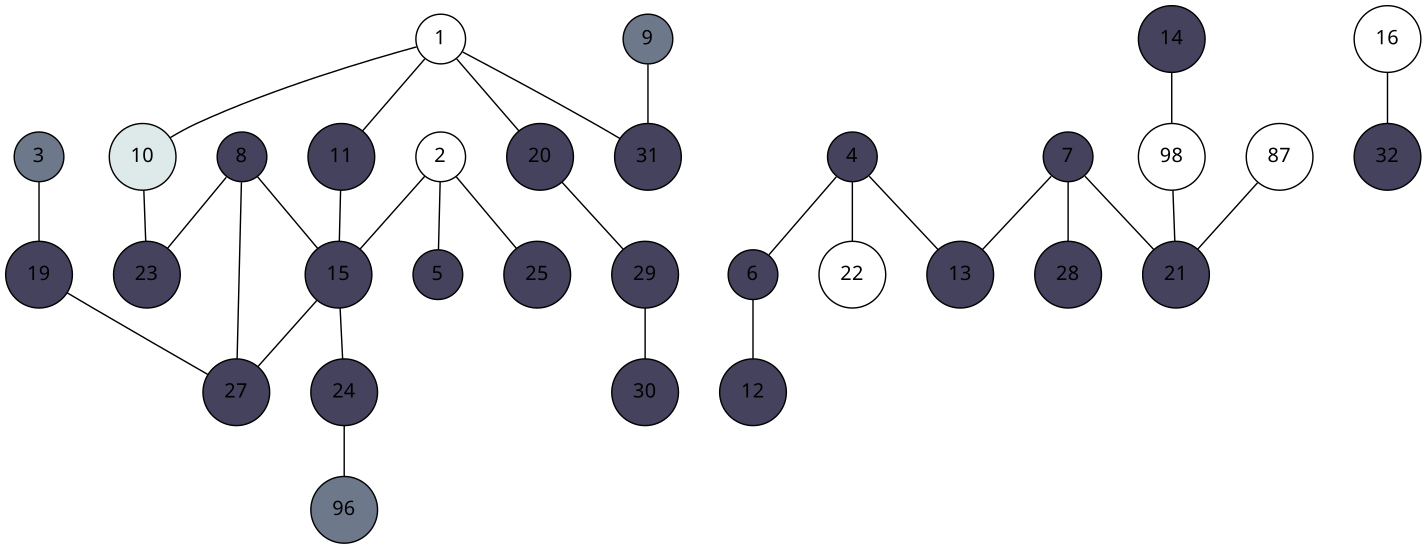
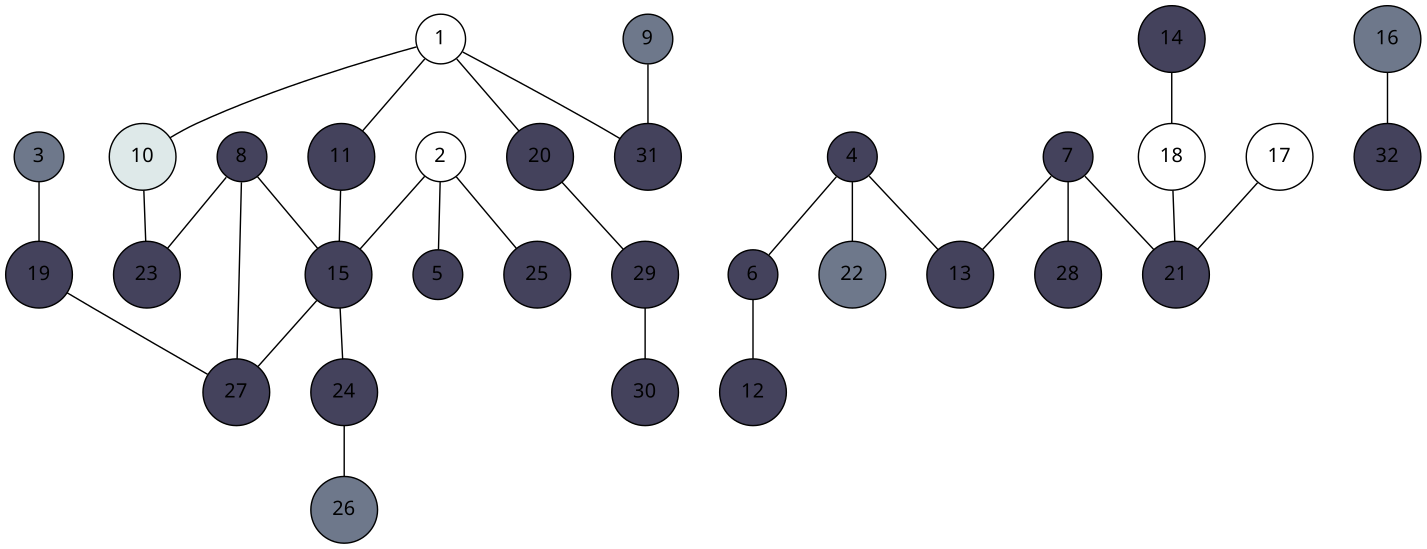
(1387, 39) -> (1387, 39)
(1172, 157) -> (1172, 157)
(1280, 157) -> (1280, 157)
(852, 275) -> (852, 275)
(344, 510) -> (344, 510)
